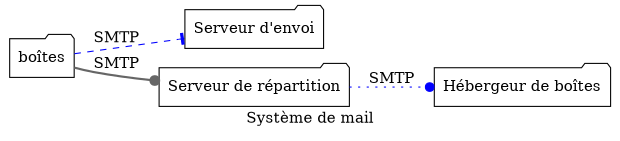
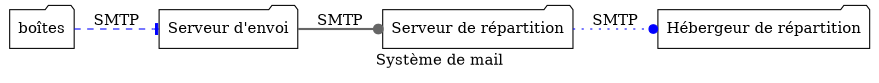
(112, 75) -> (336, 29)
(522, 87) -> (764, 29)
